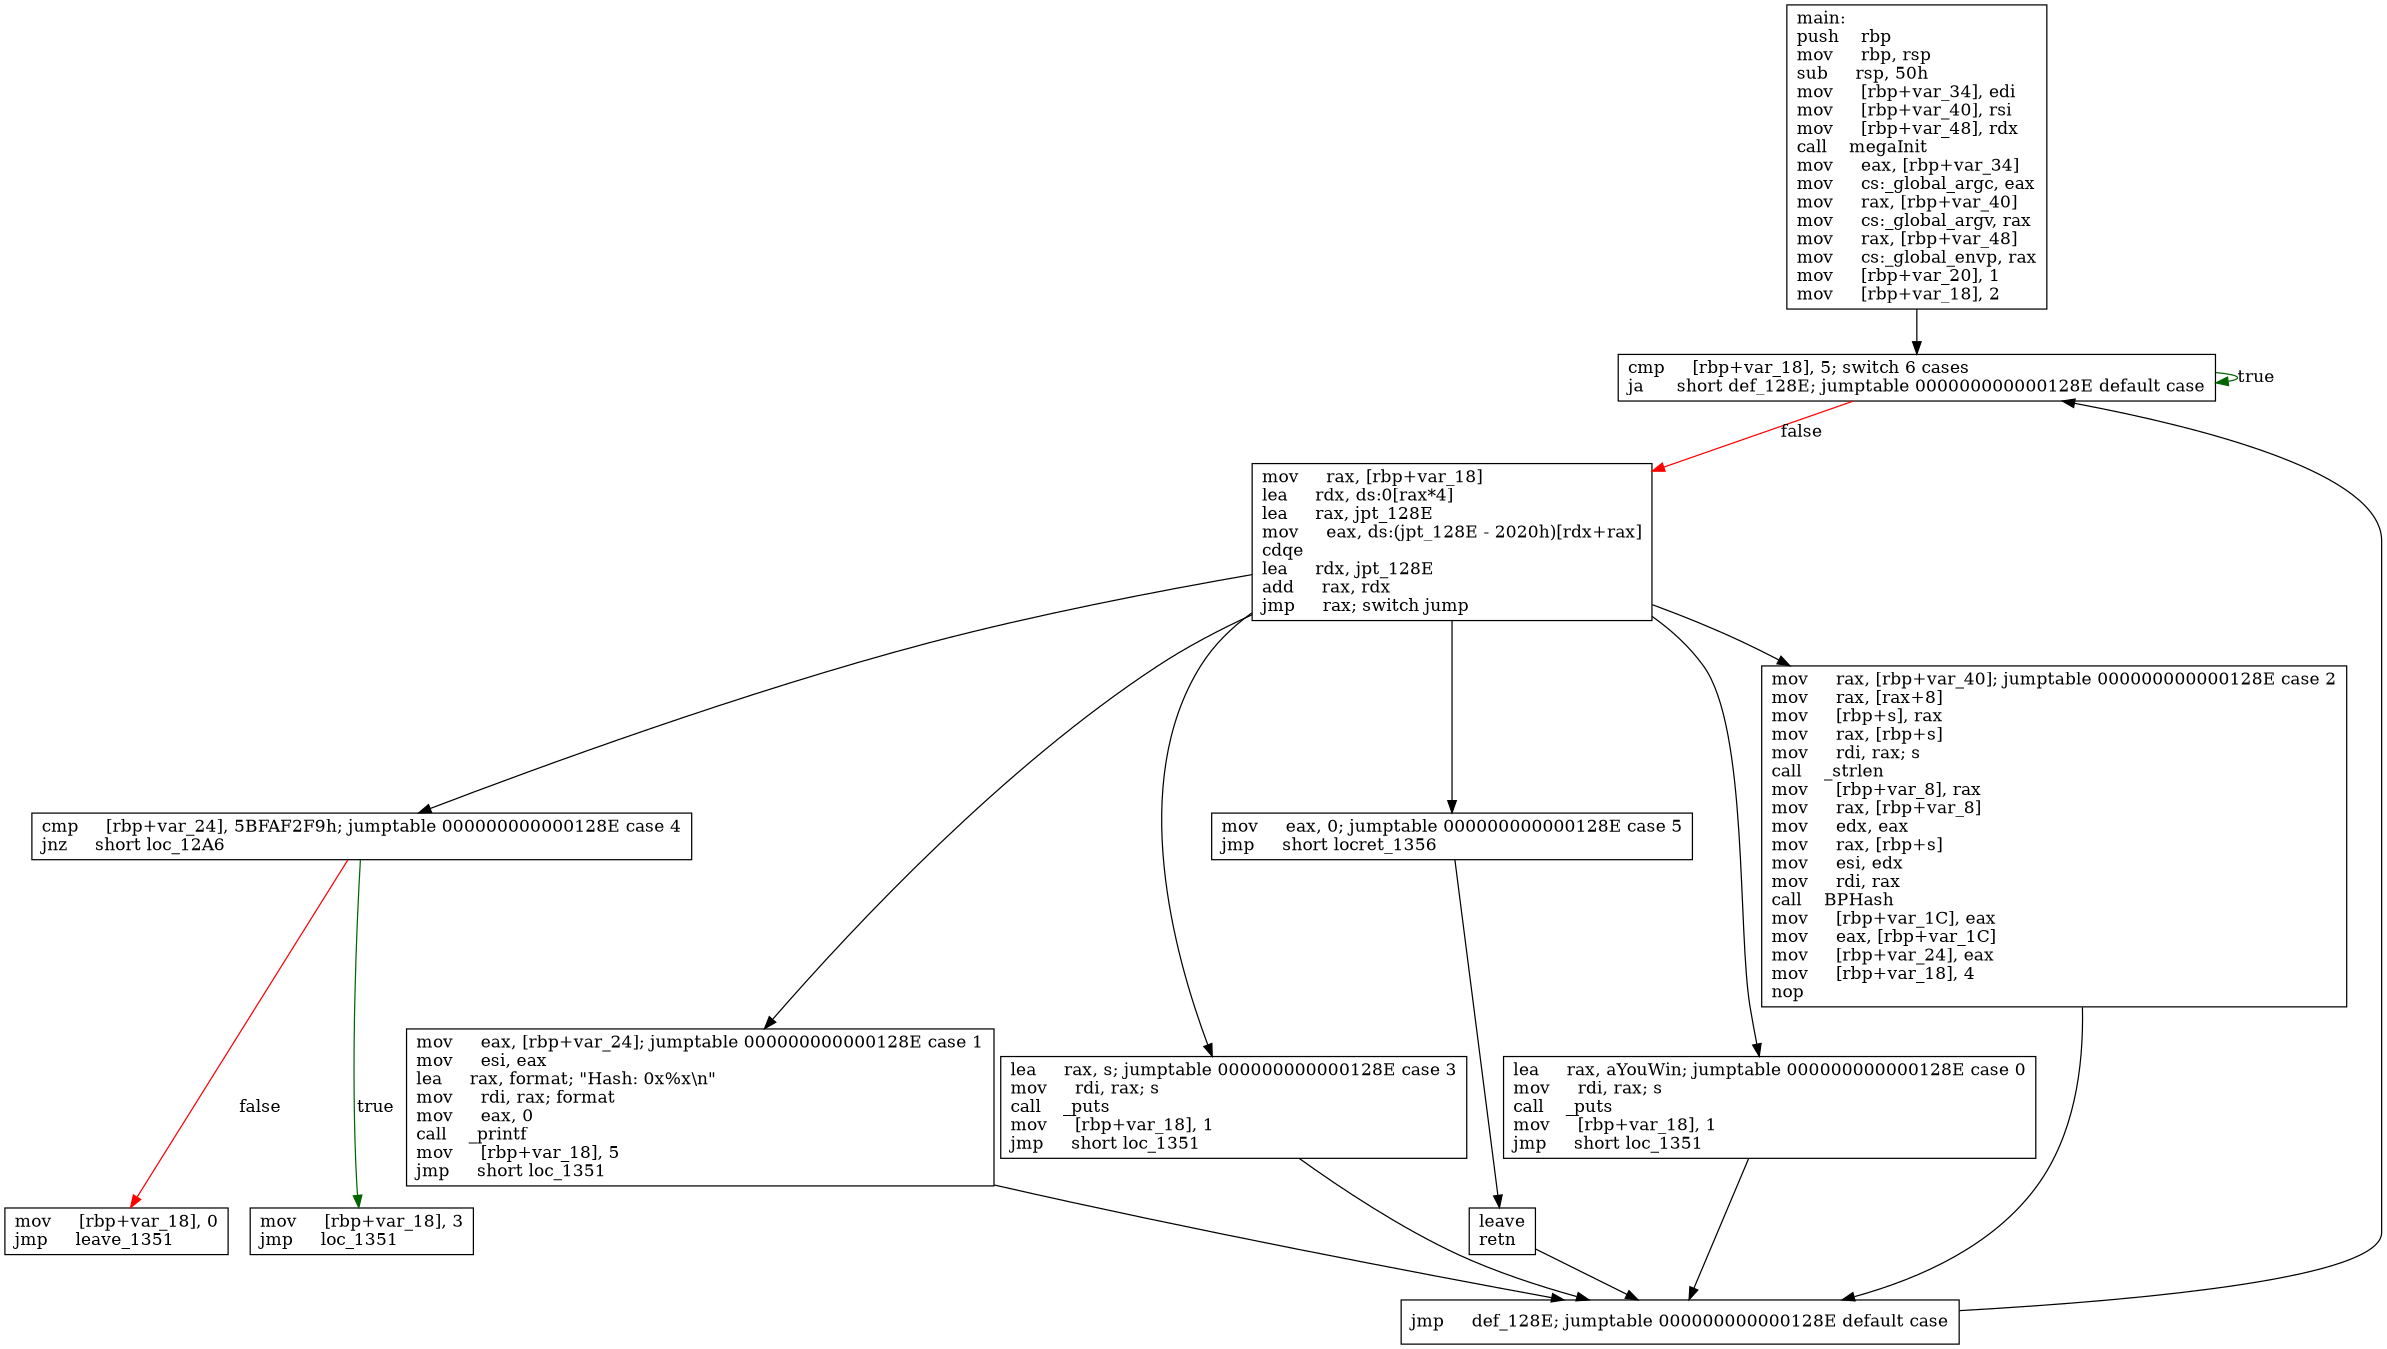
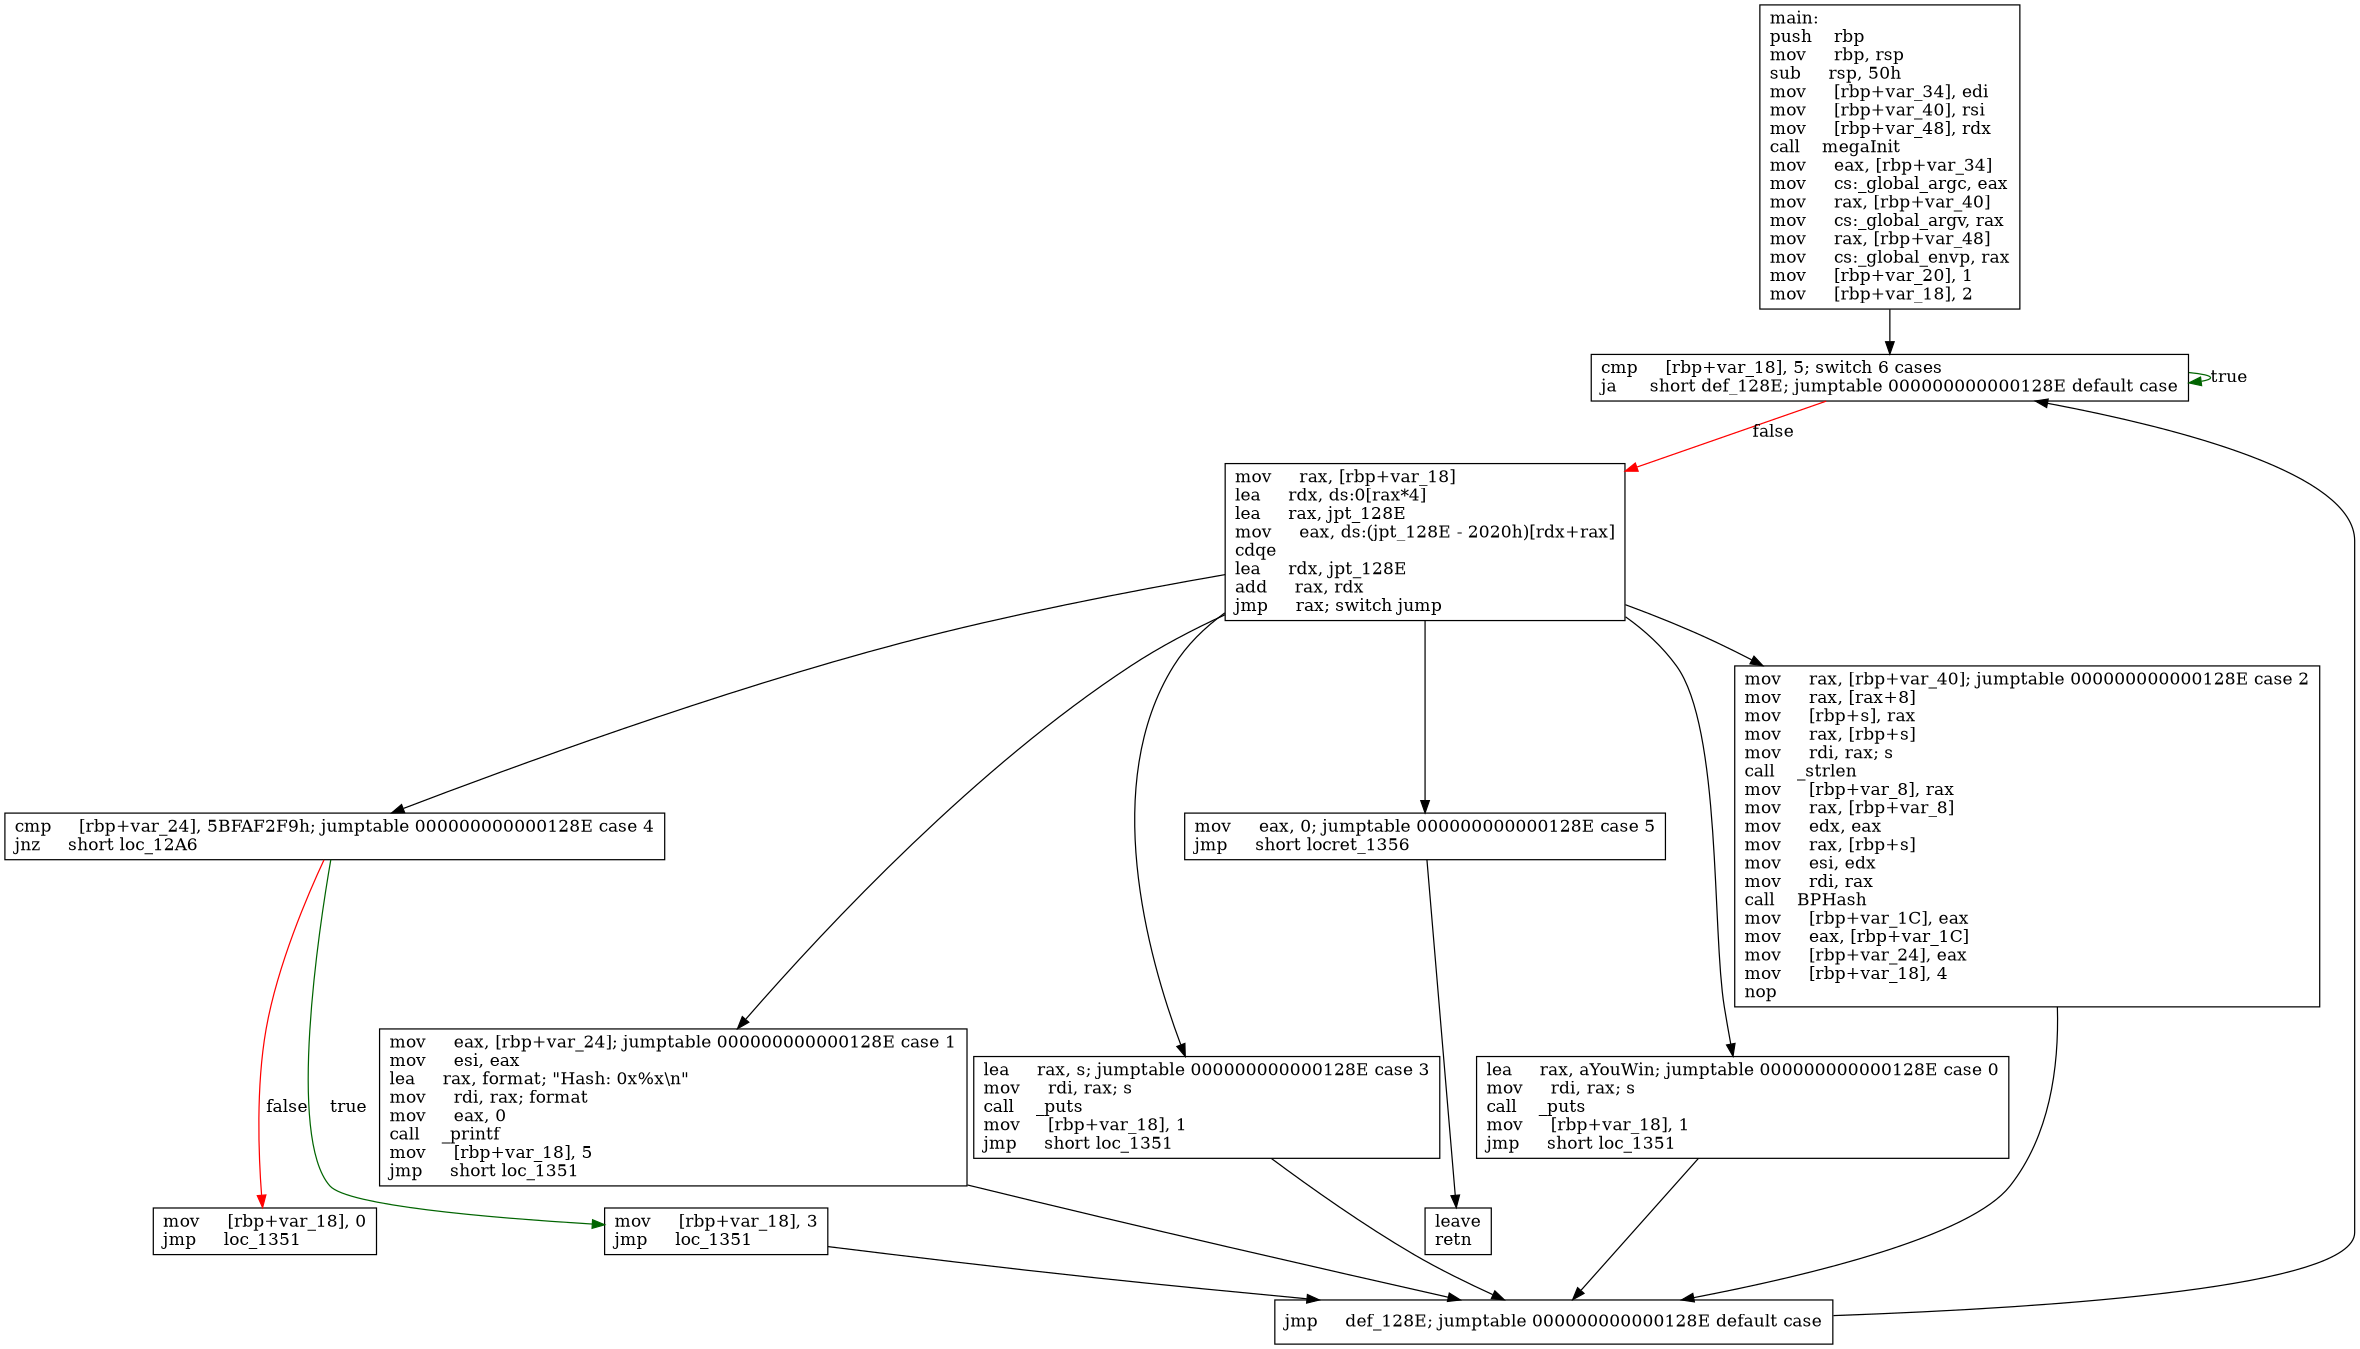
(117, 1231) -> (265, 1231)
(1581, 1272) -> (1067, 1275)
